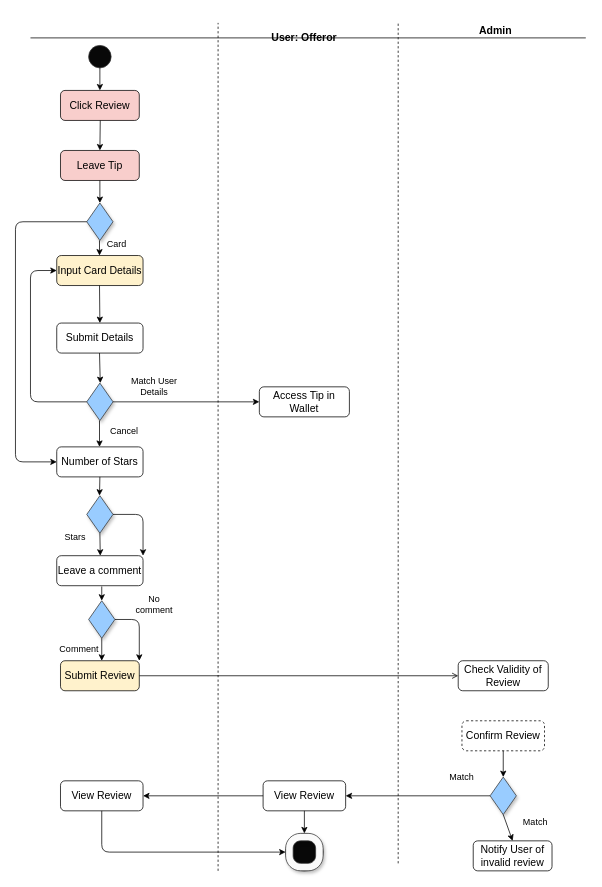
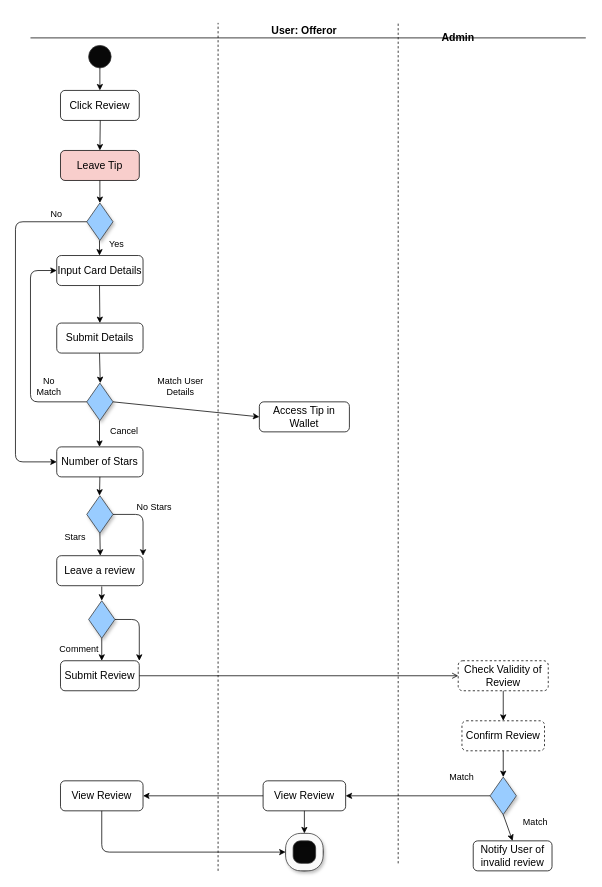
(495, 30) -> (458, 38)
(304, 38) -> (304, 30)
(100, 105) -> (100, 105)
none -> (57, 214)
(117, 244) -> (117, 244)
(100, 270) -> (100, 270)
none -> (49, 387)
(154, 387) -> (180, 387)
(304, 402) -> (304, 417)
none -> (154, 507)
(100, 570) -> (100, 570)
(154, 604) -> none
(100, 675) -> (100, 675)
(503, 675) -> (503, 675)
none -> (503, 702)
